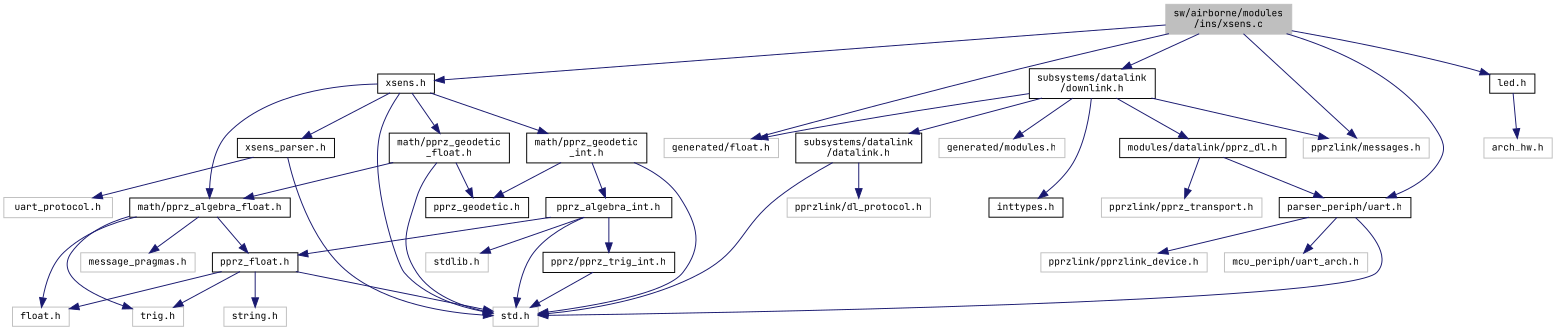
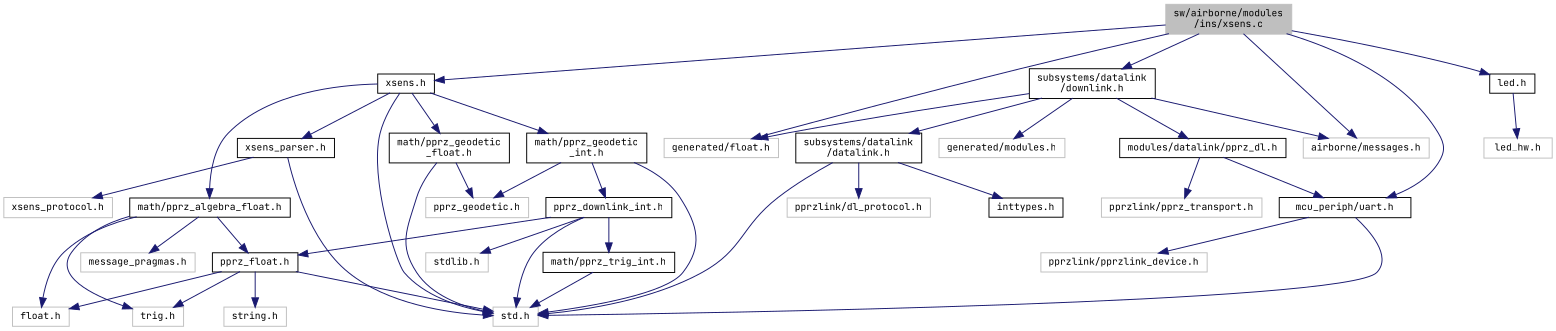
(1366, 148) -> (1366, 148)
(1518, 148) -> (1518, 148)
(1079, 150) -> (946, 179)
(323, 179) -> none
(58, 208) -> (58, 208)
(477, 208) -> (477, 208)
(609, 208) -> (609, 208)
(1345, 208) -> (1345, 208)
(609, 262) -> (609, 262)
(1296, 262) -> none
